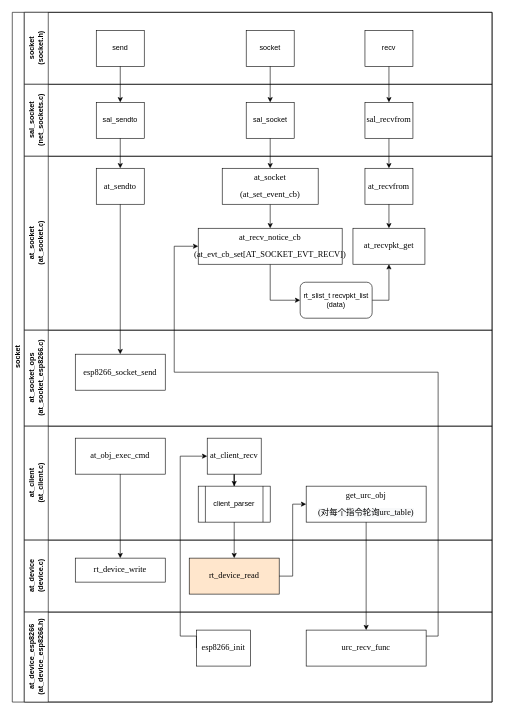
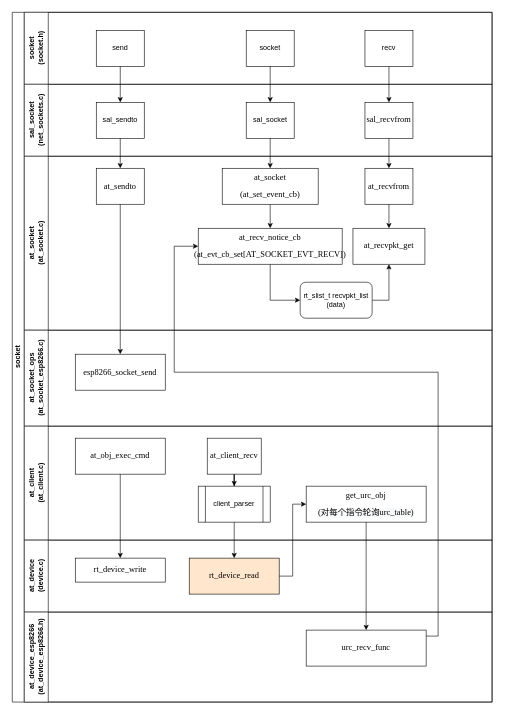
(197, 641) -> none
(224, 648) -> none
